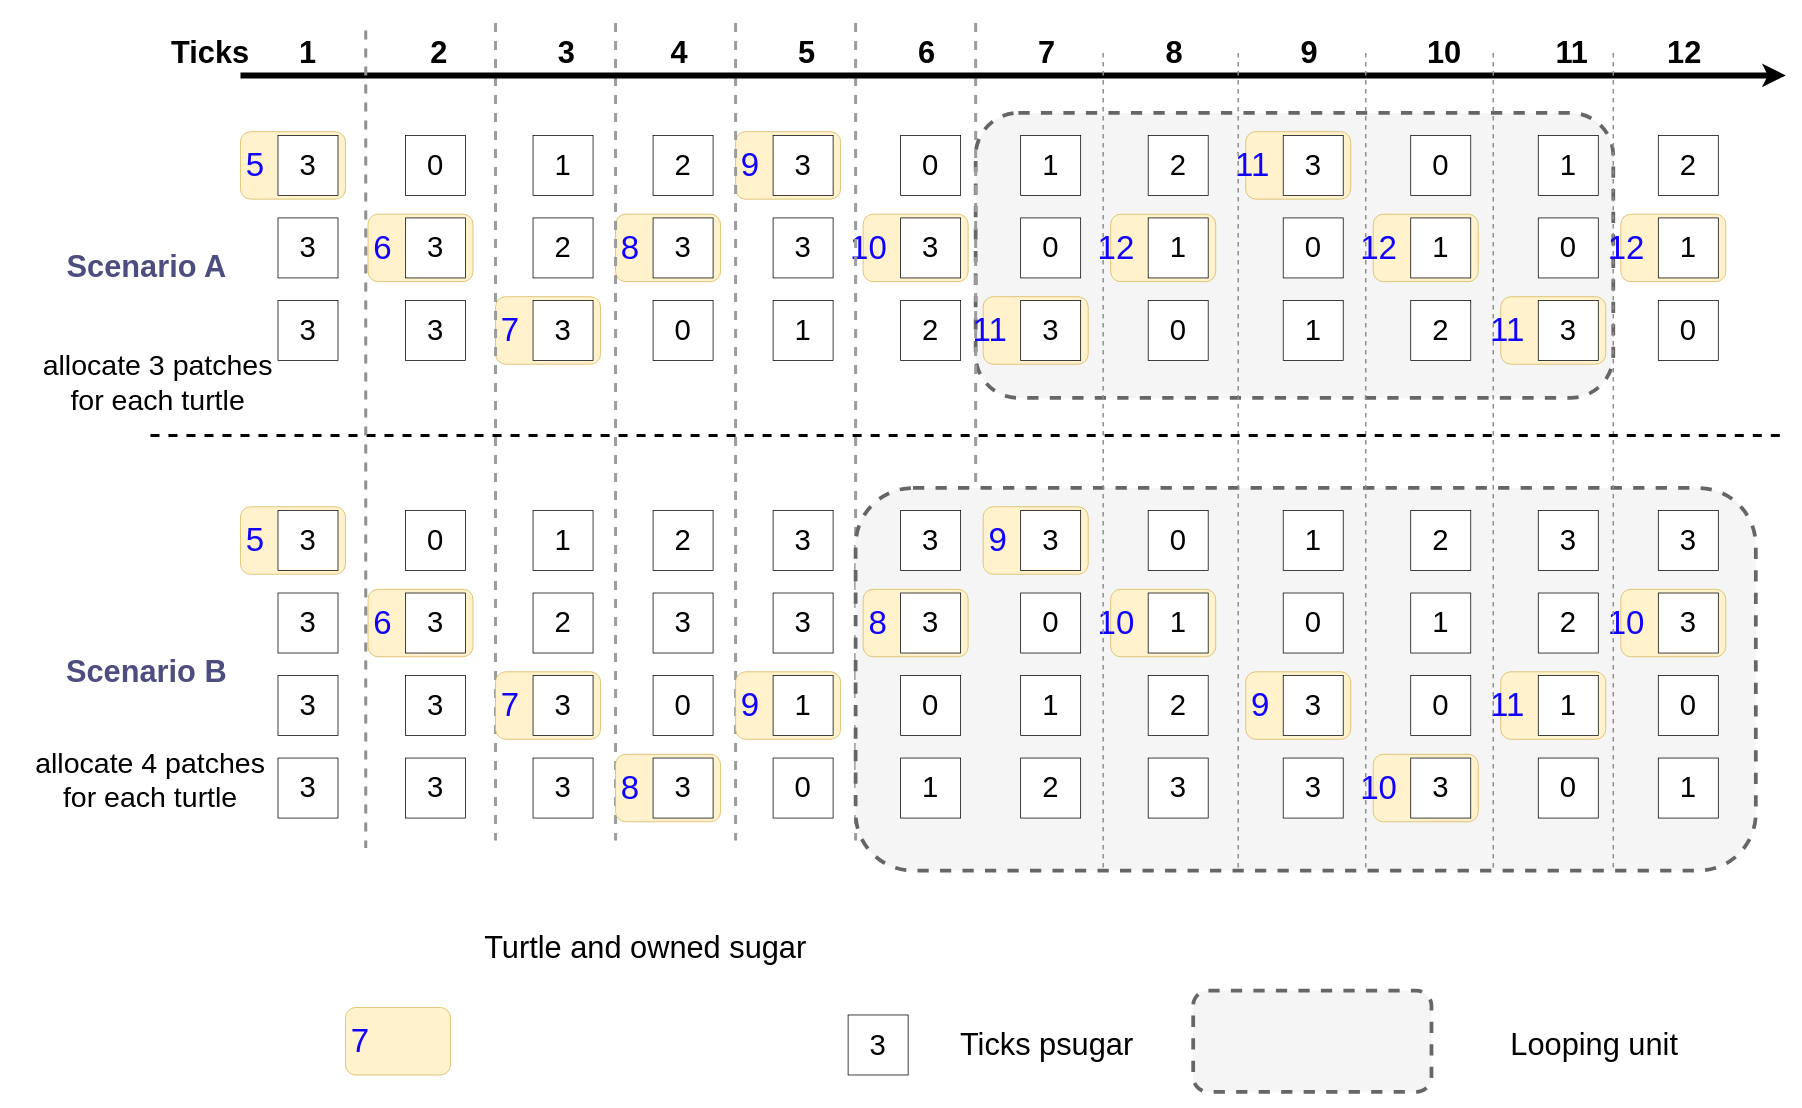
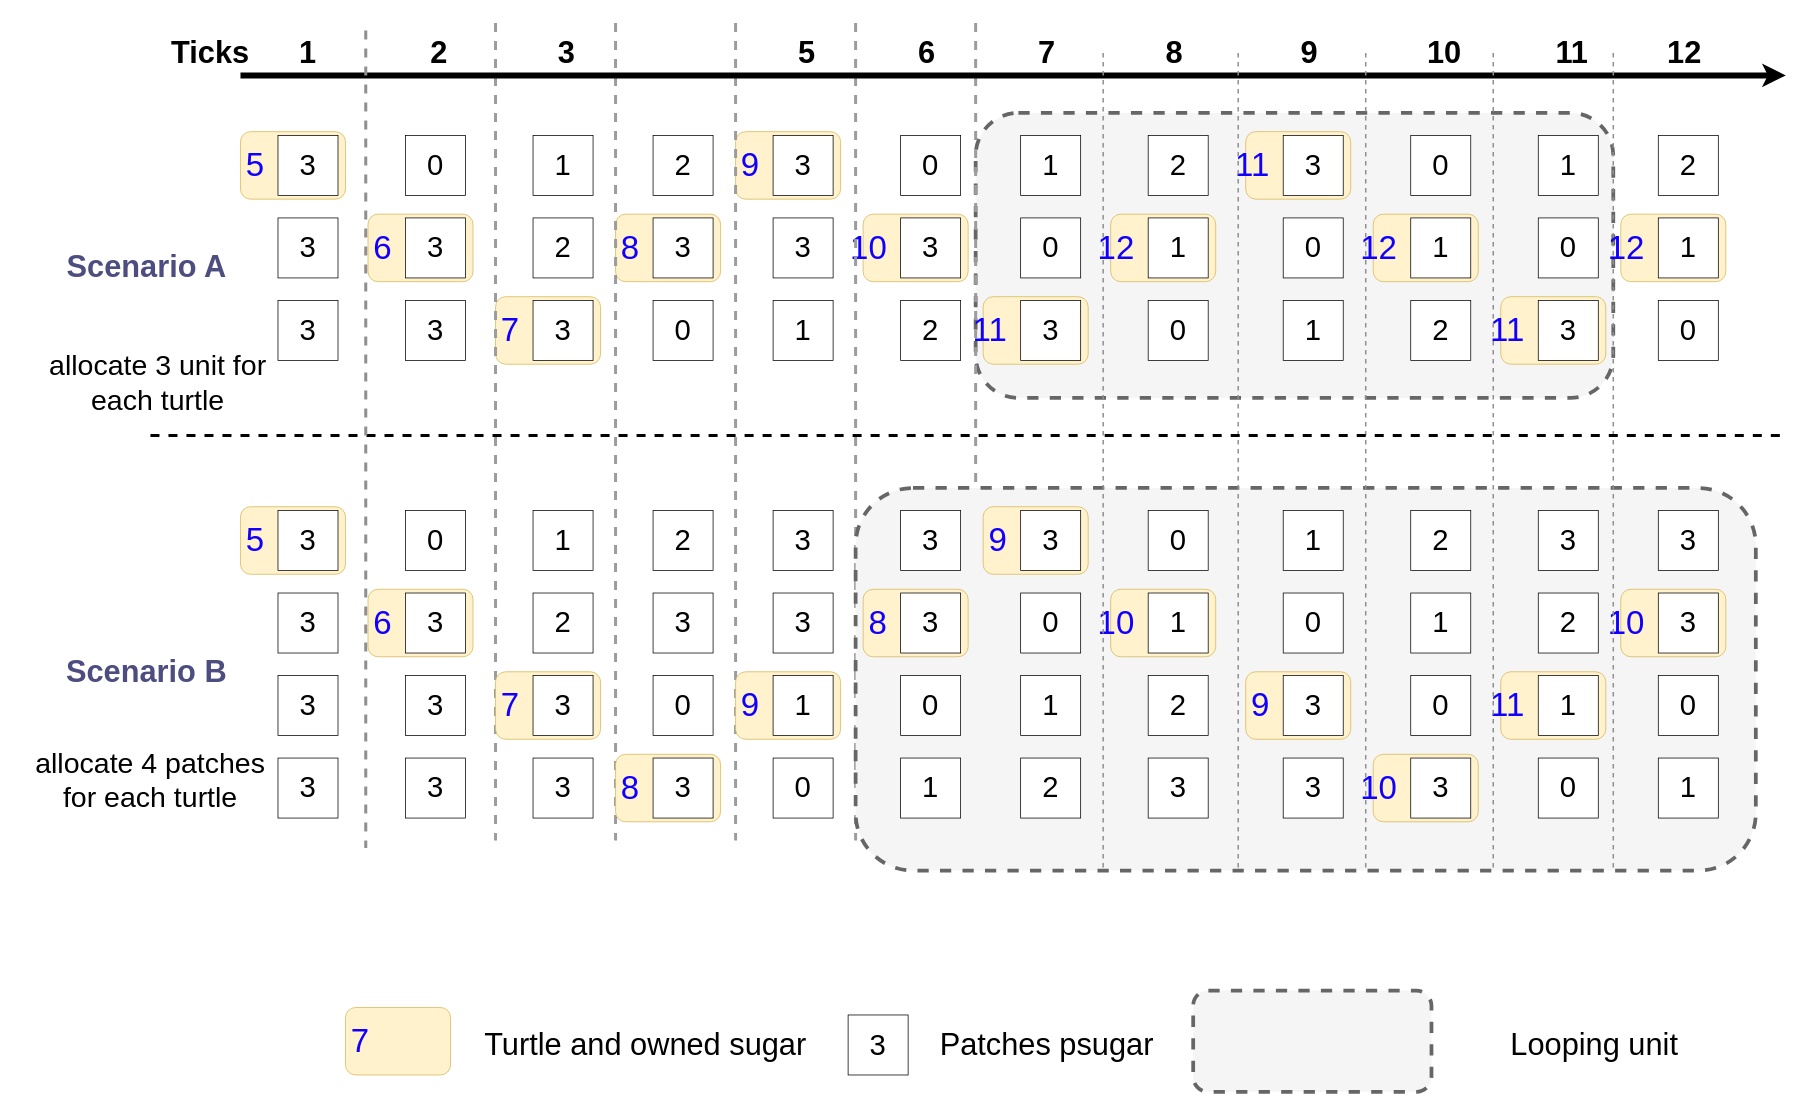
(679, 53) -> none
(158, 383) -> (158, 383)
(645, 947) -> (645, 1045)
(1047, 1045) -> (1047, 1045)
